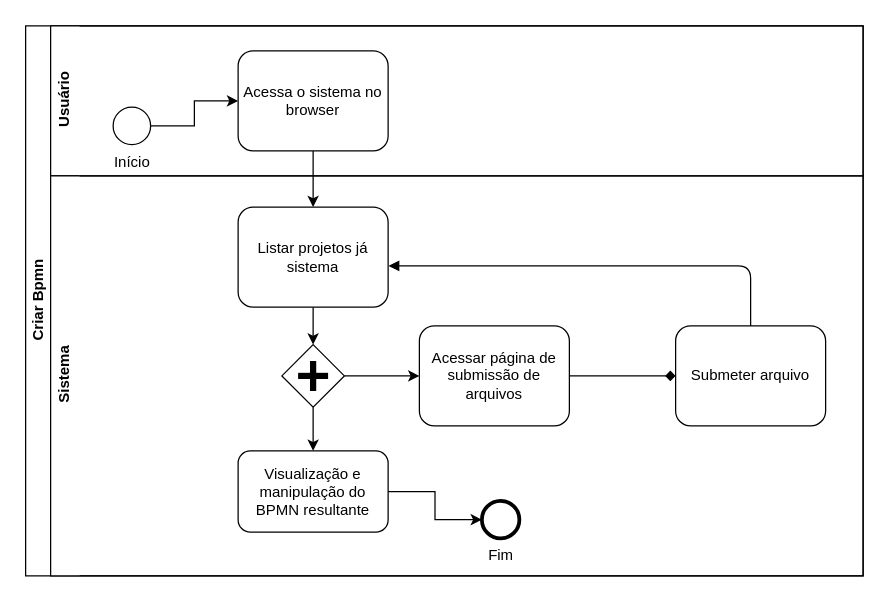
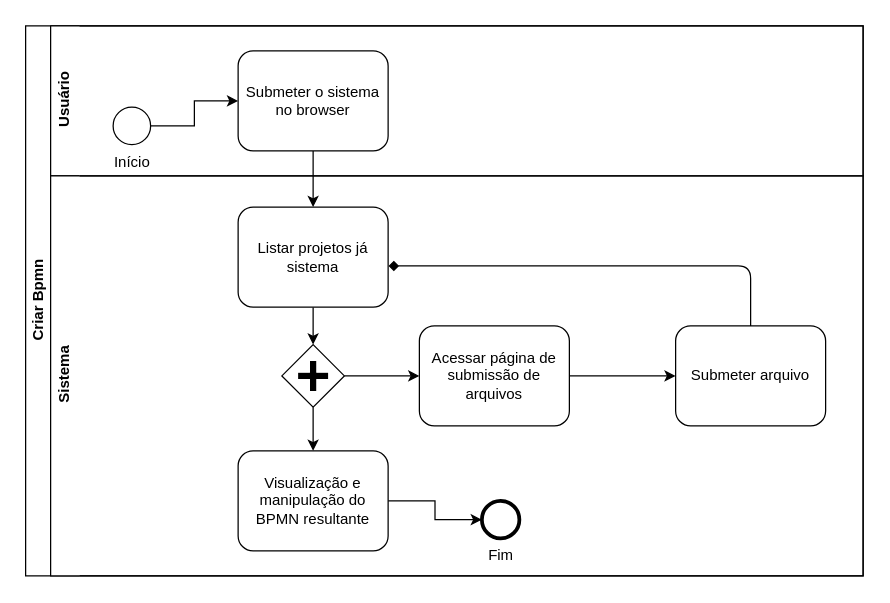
(313, 101) -> (313, 101)
(400, 266) -> (399, 266)
(665, 376) -> (666, 376)
(313, 491) -> (313, 501)
